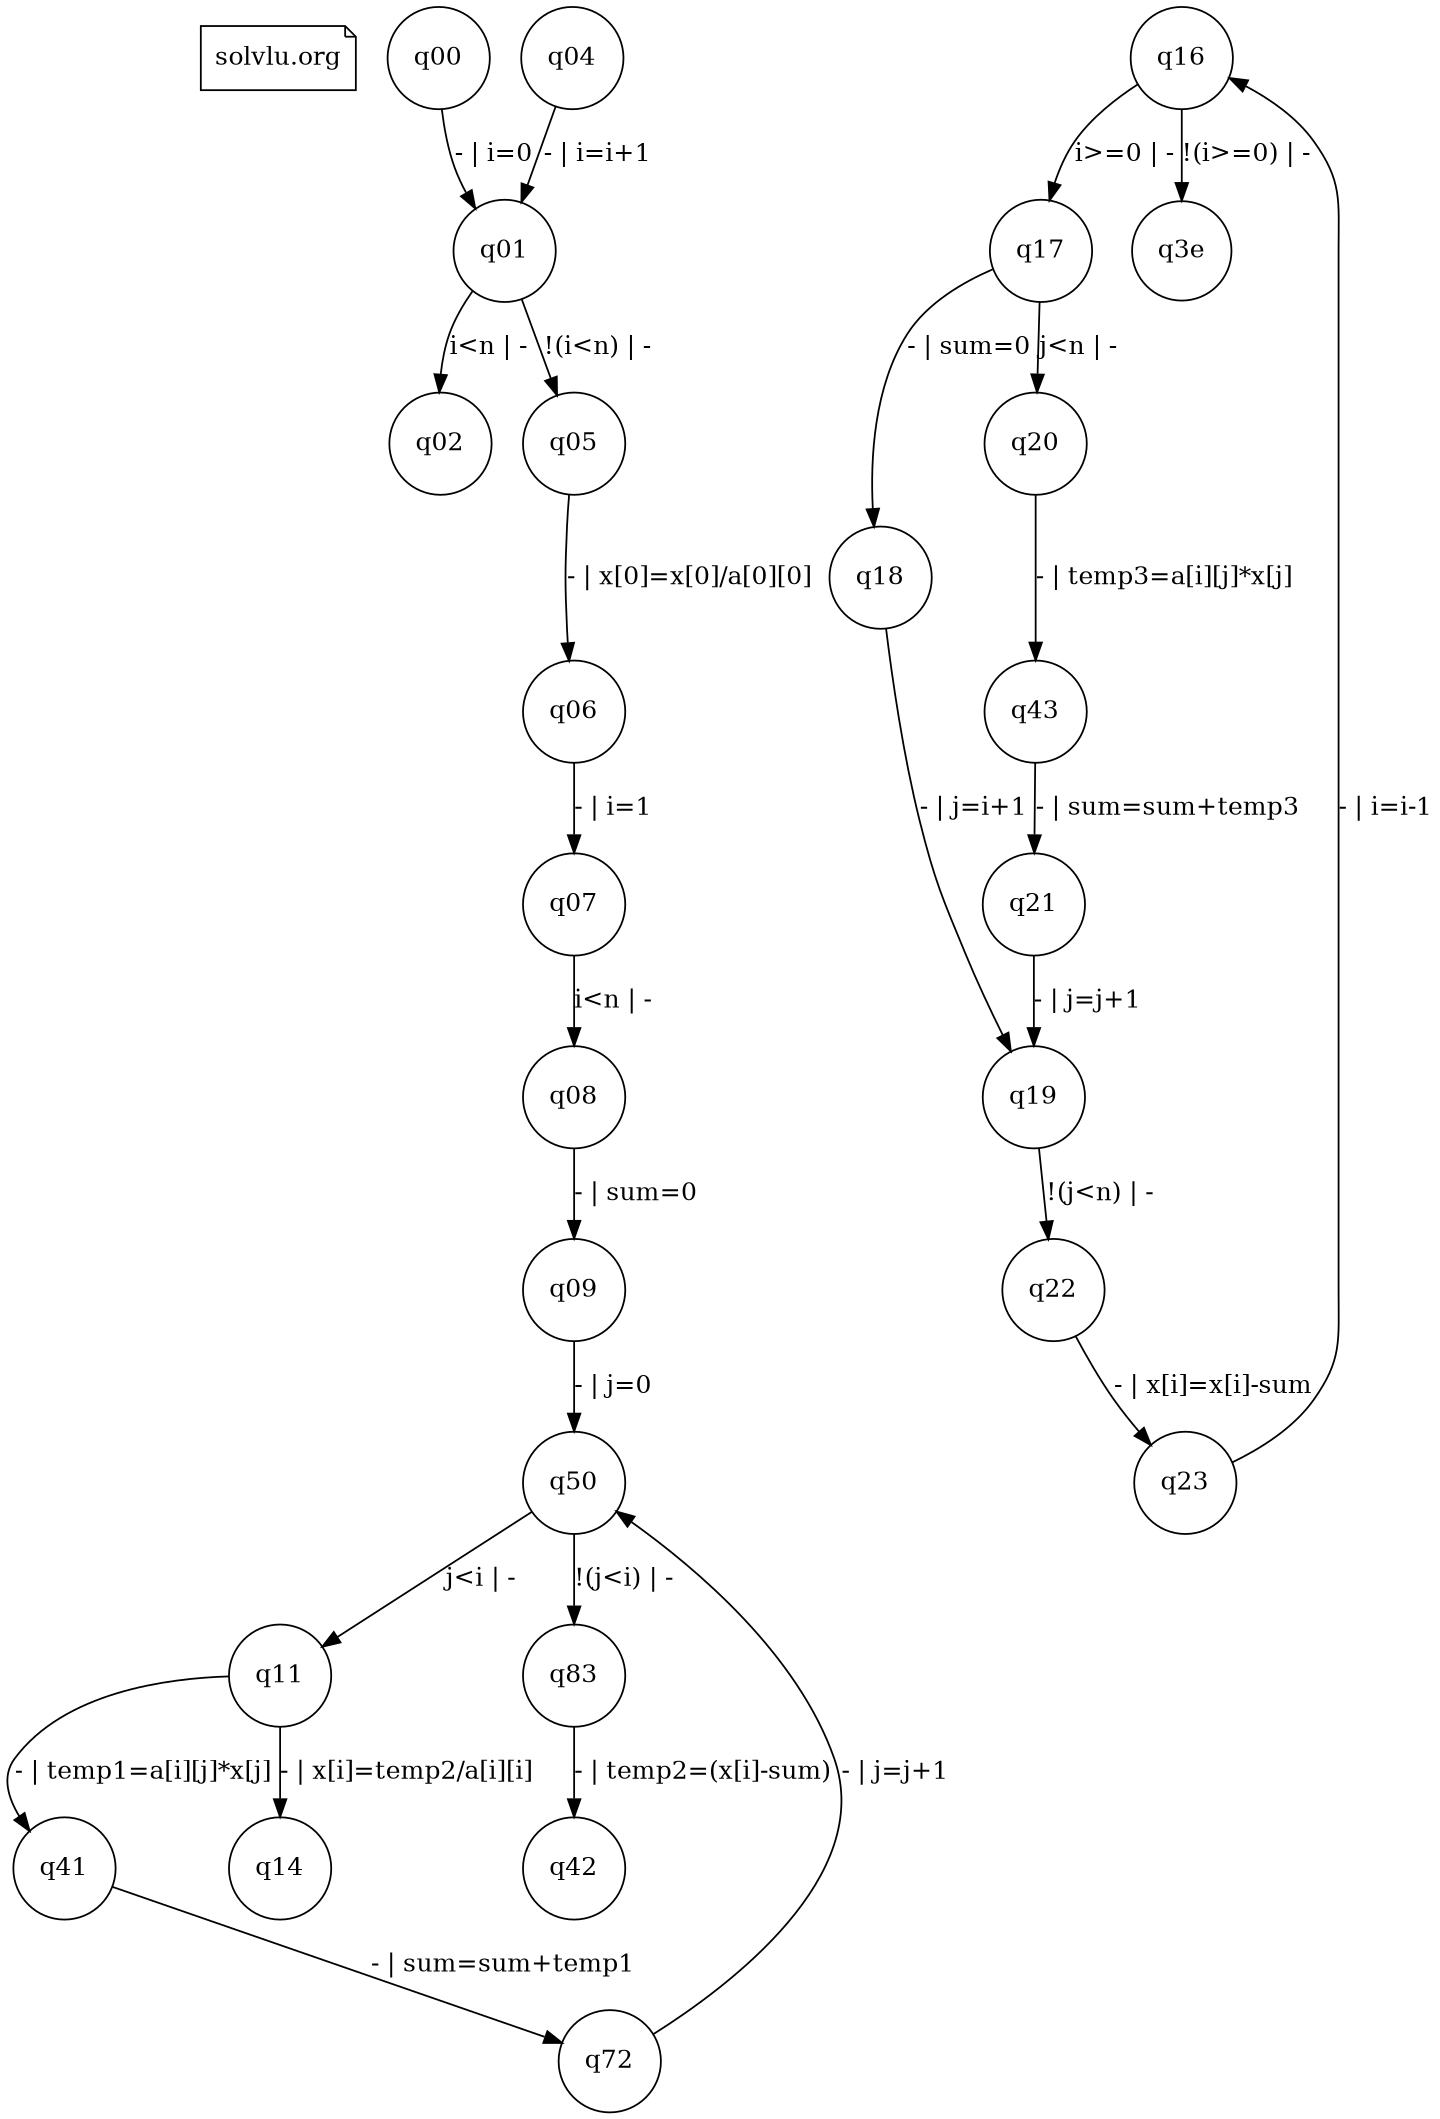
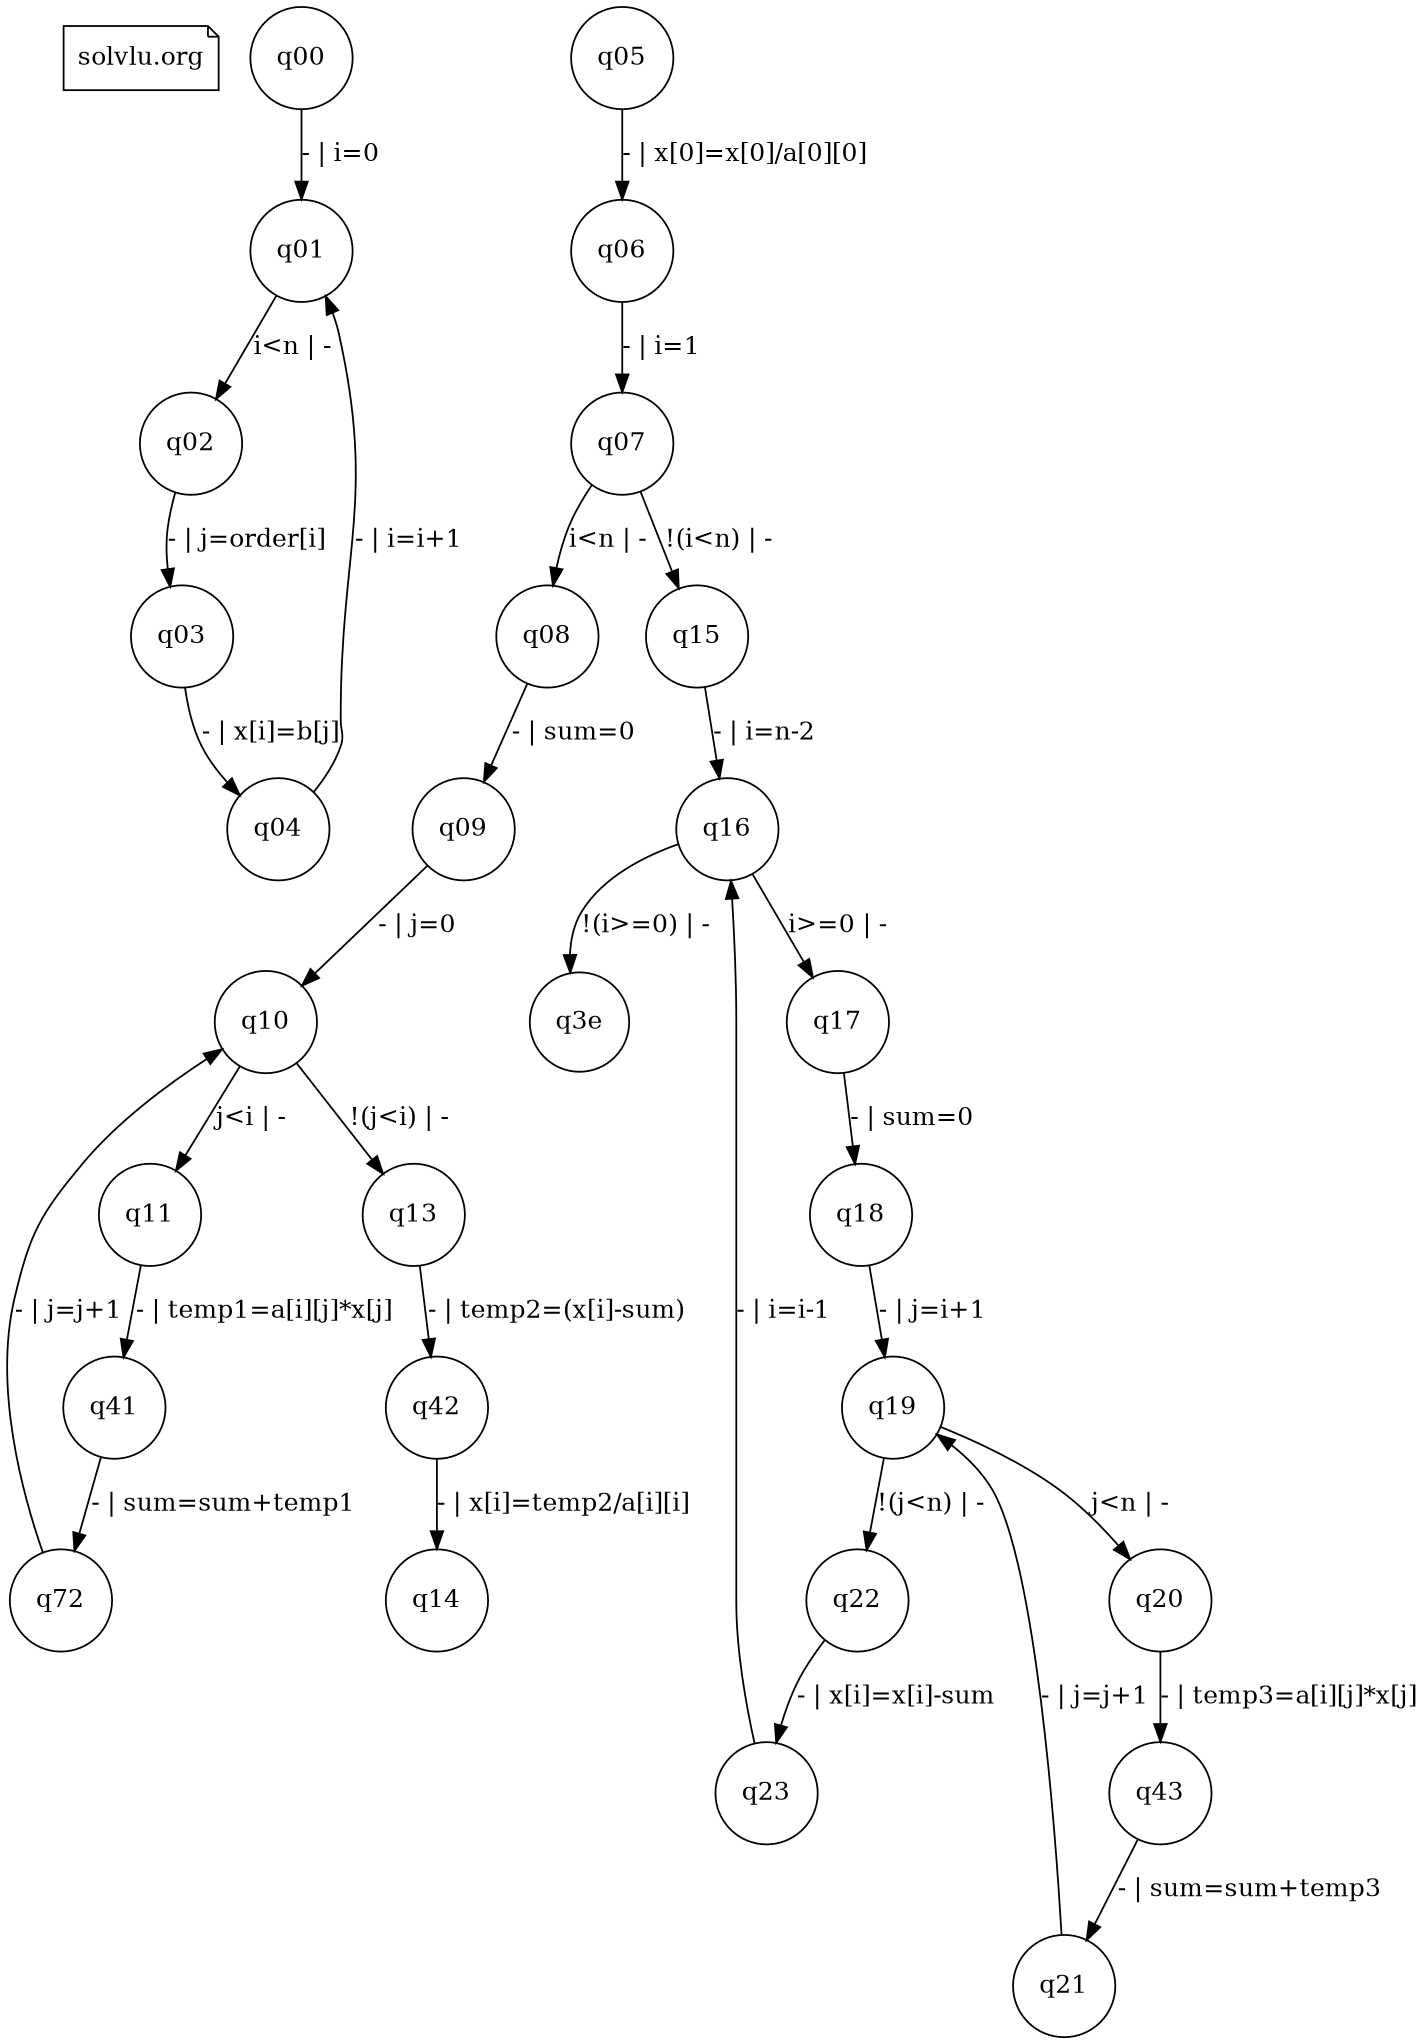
(536, 338) -> none
(1039, 338) -> (1037, 1475)
none -> (182, 636)
none -> (697, 636)
(574, 1483) -> (266, 1022)
(574, 1676) -> (414, 1215)
(280, 1763) -> (437, 1495)
